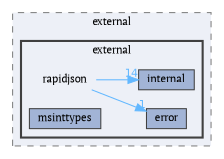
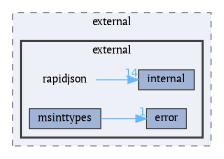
(114, 98) -> (118, 119)
